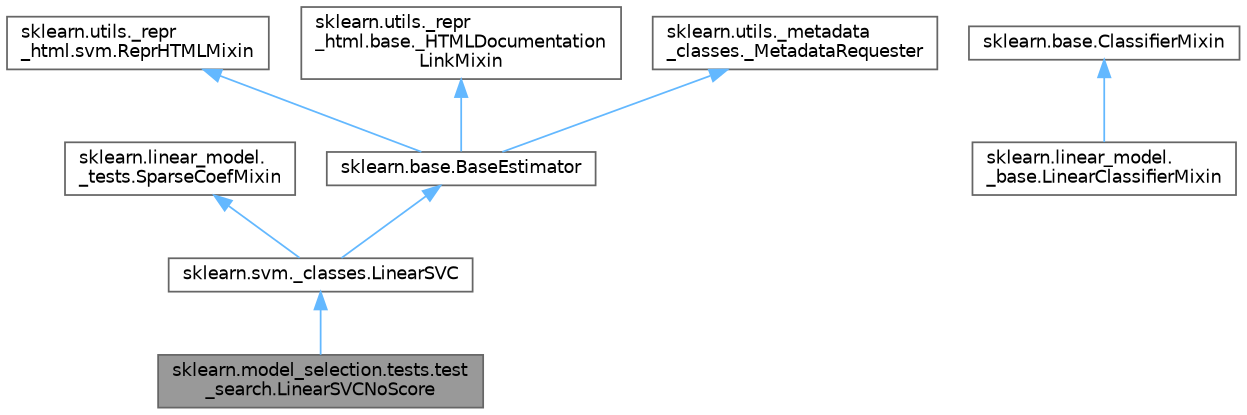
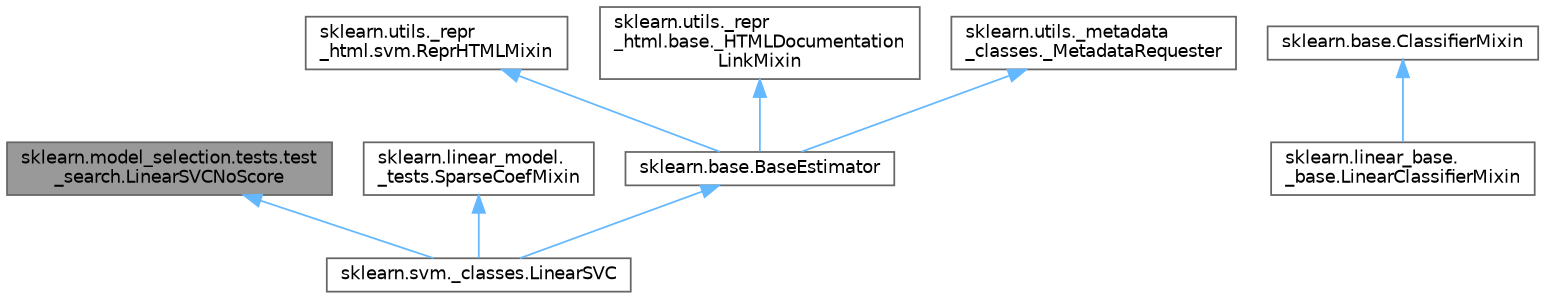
(1104, 169) -> (1403, 169)
(321, 332) -> (347, 229)
